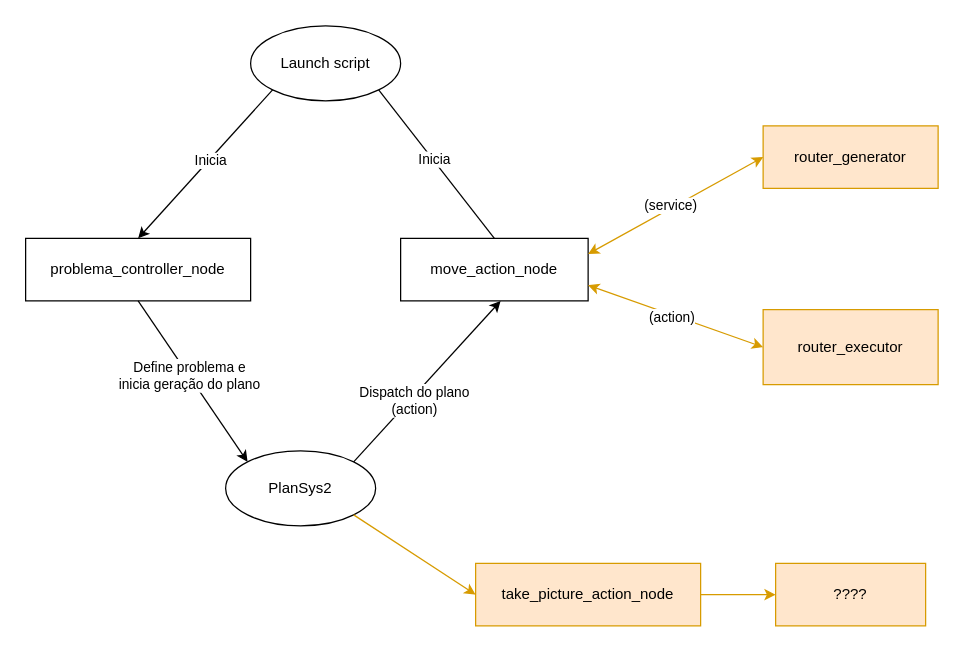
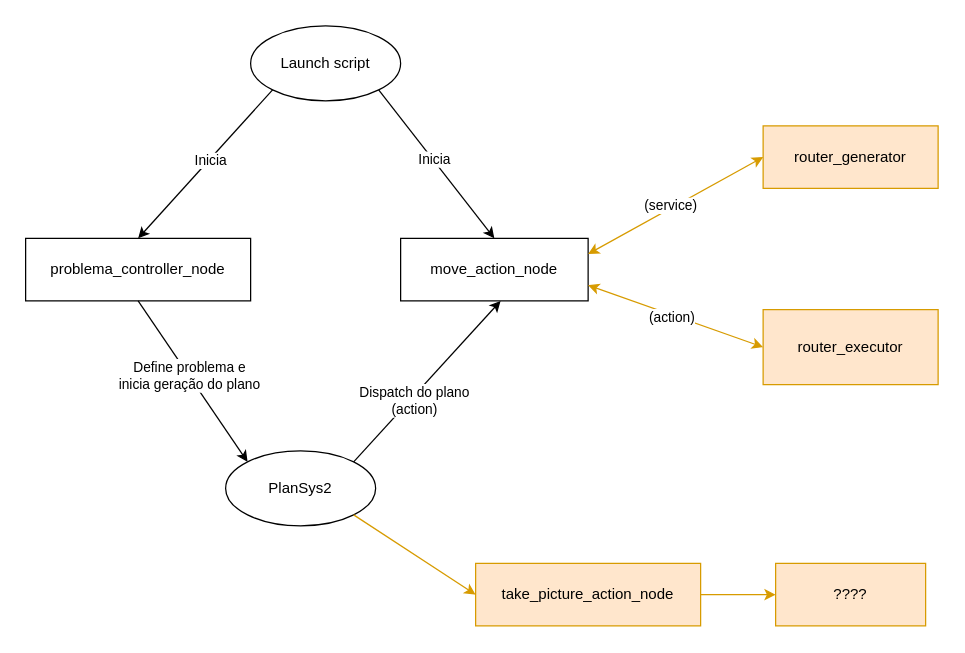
(491, 233) -> (488, 230)
